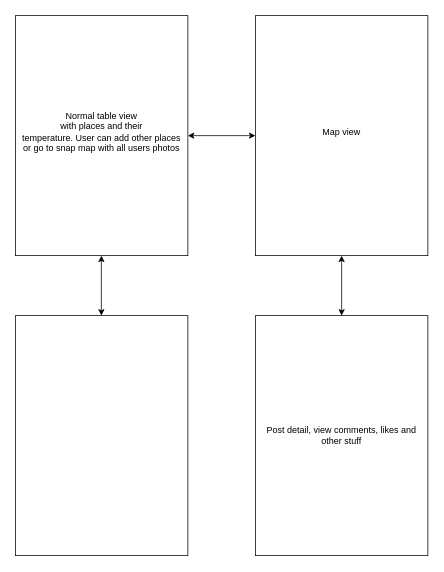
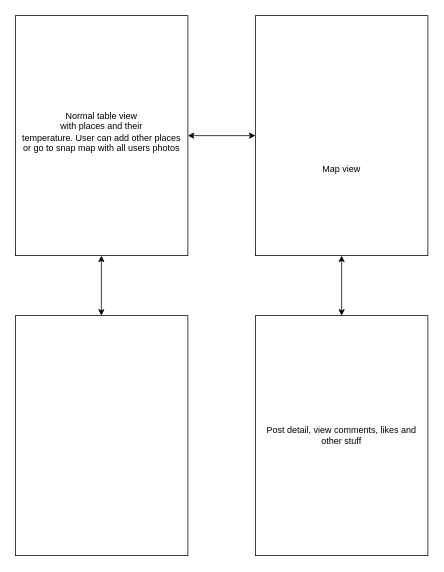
(342, 132) -> (342, 169)
